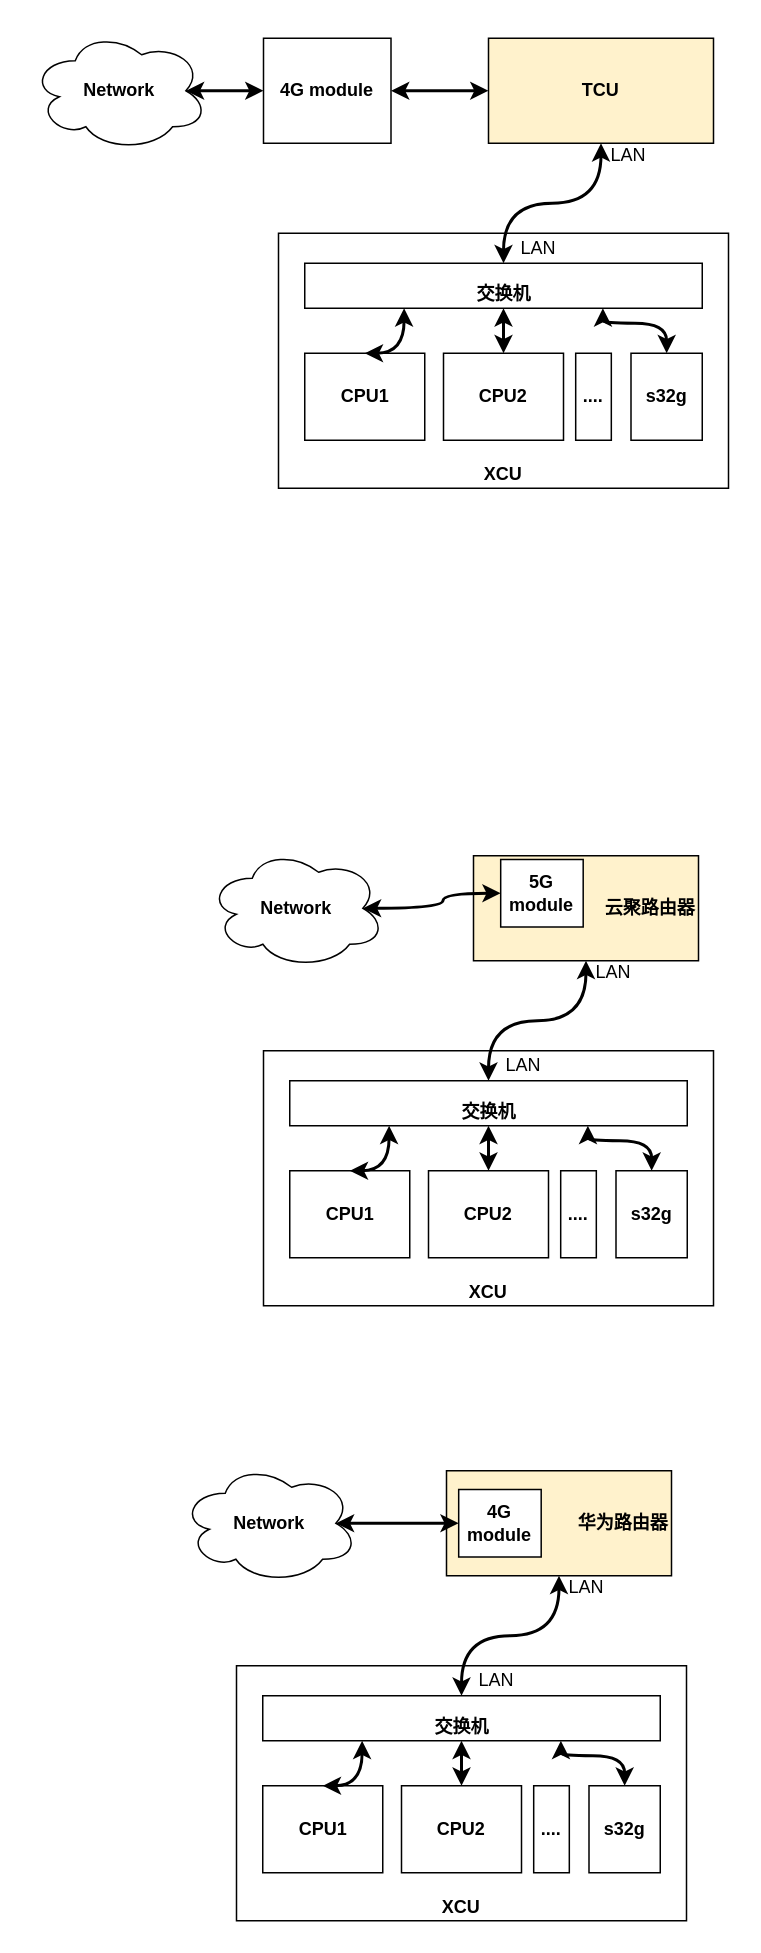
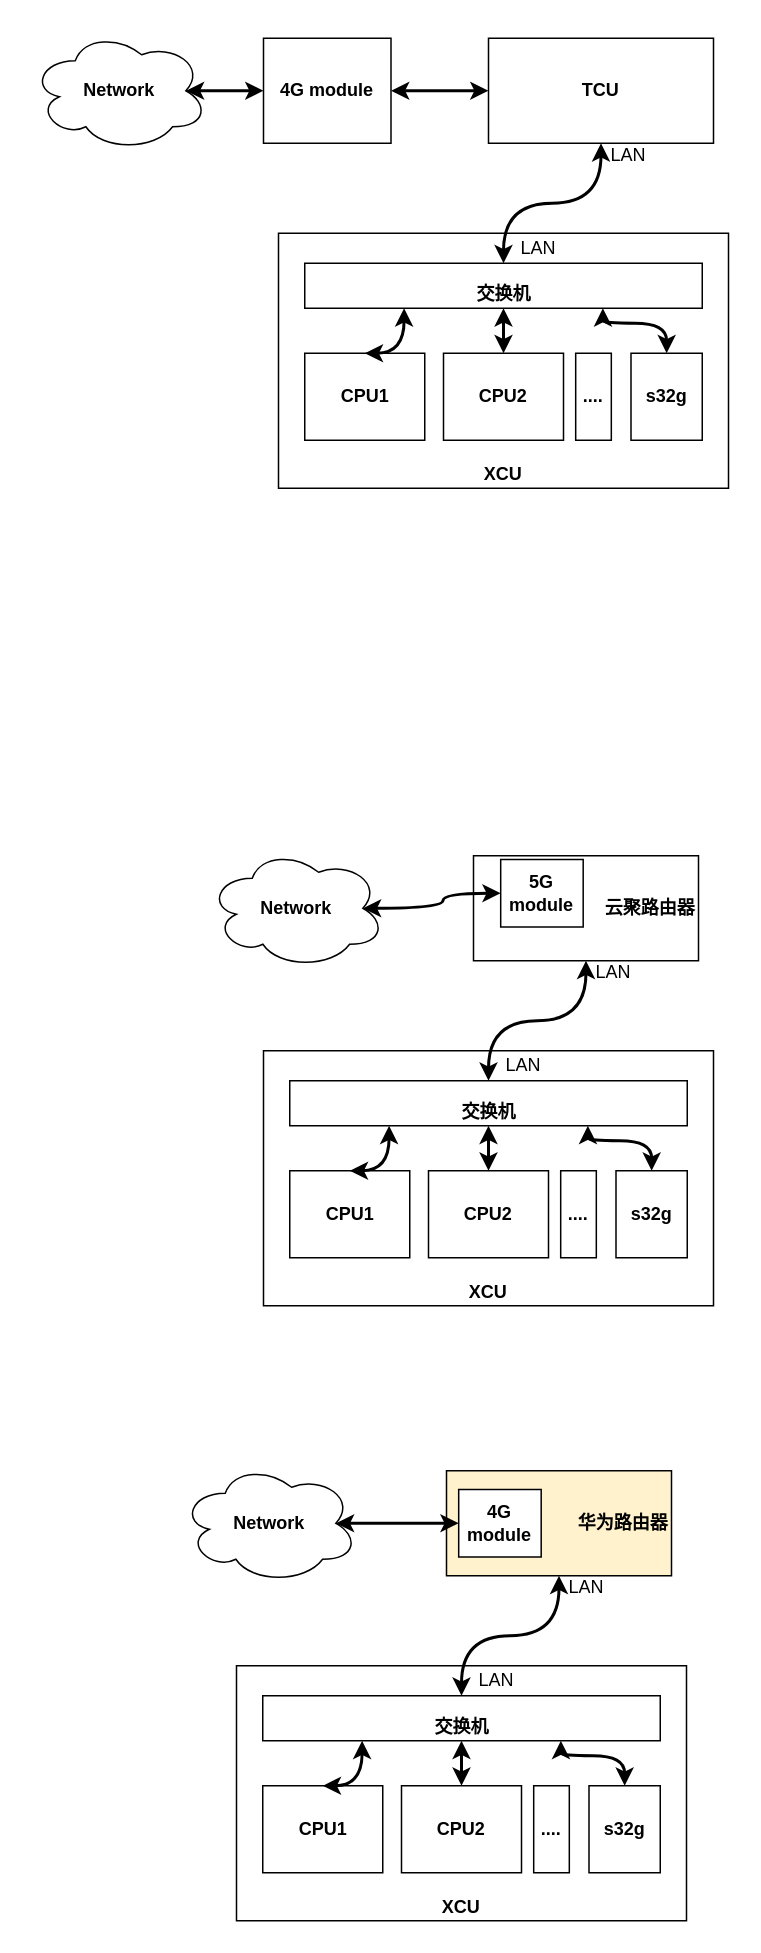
(601, 91) -> (601, 91)
(586, 908) -> (586, 908)
